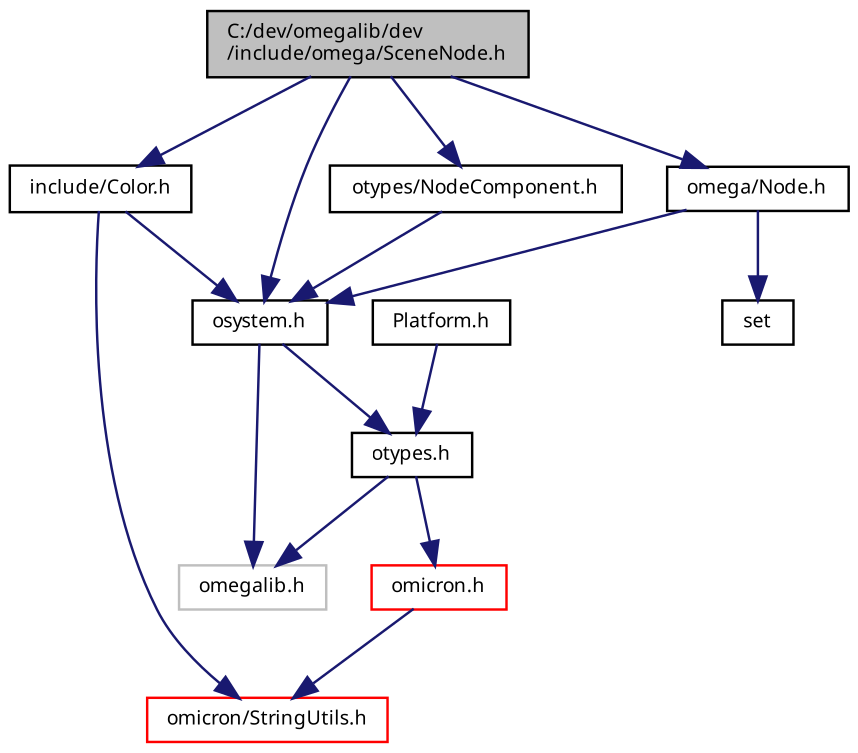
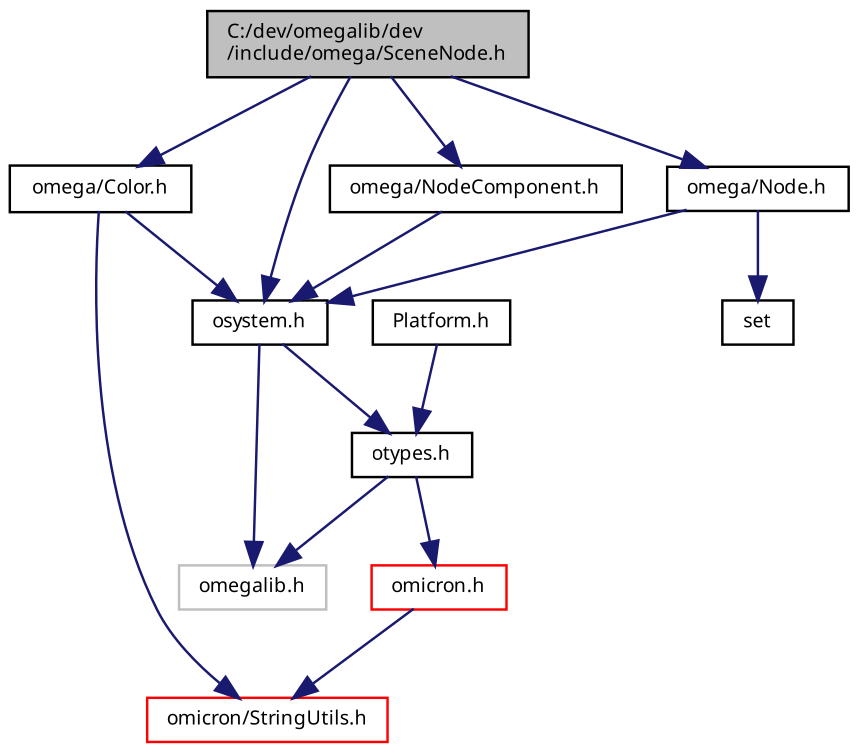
(101, 189) -> (101, 189)
(476, 189) -> (476, 189)
